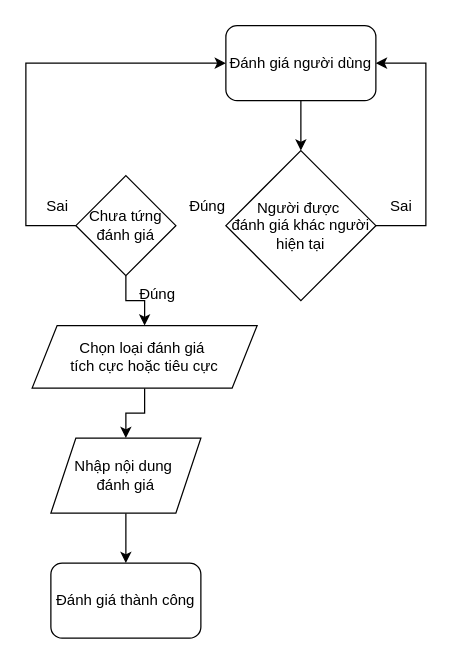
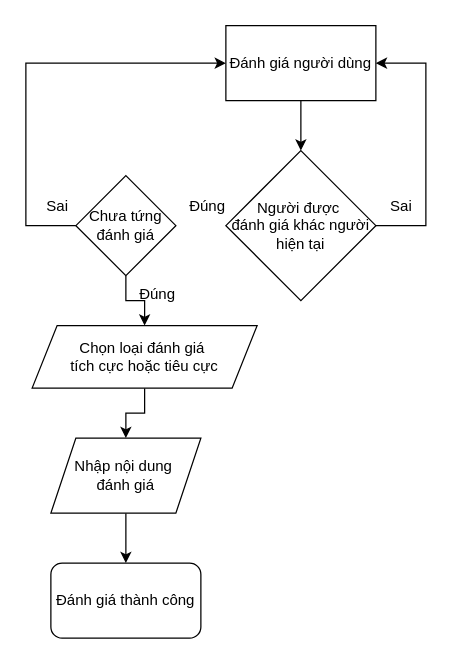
(301, 63) -> (301, 63)
